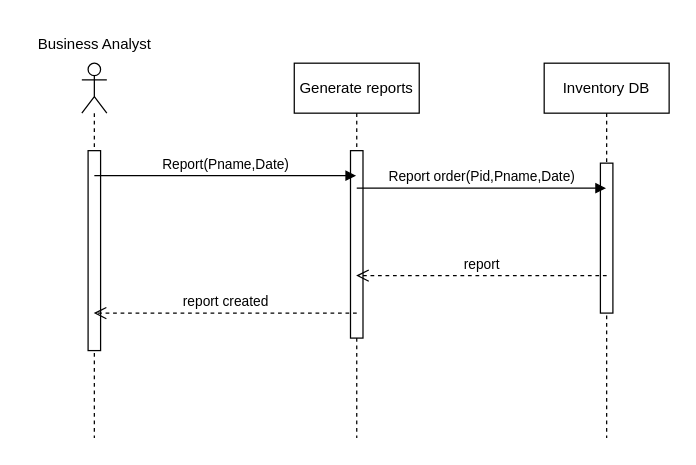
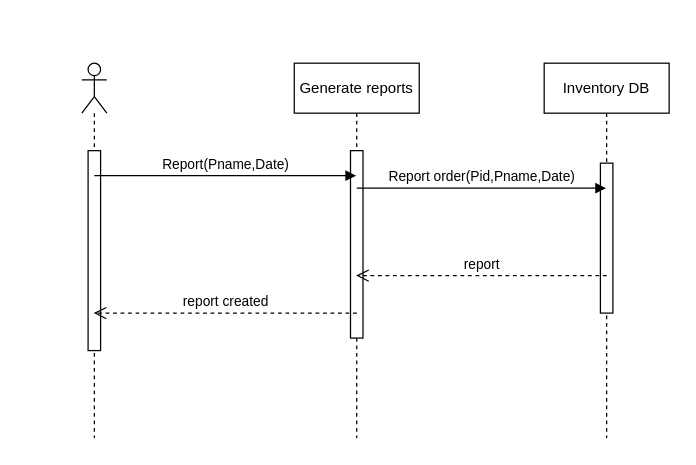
(94, 44) -> none
